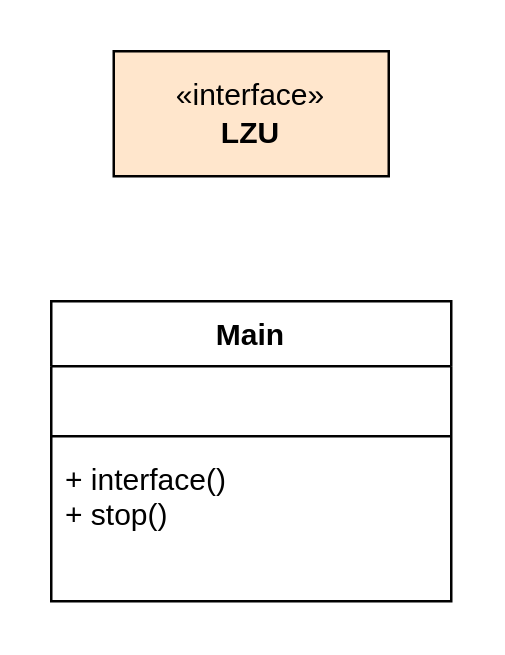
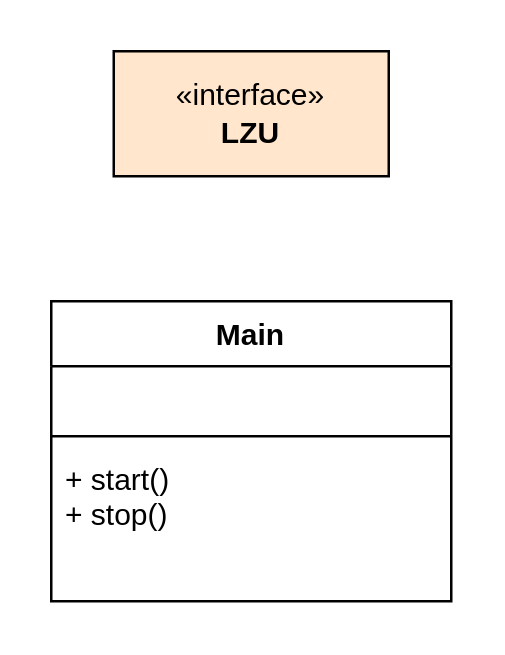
(168, 500) -> (138, 500)
